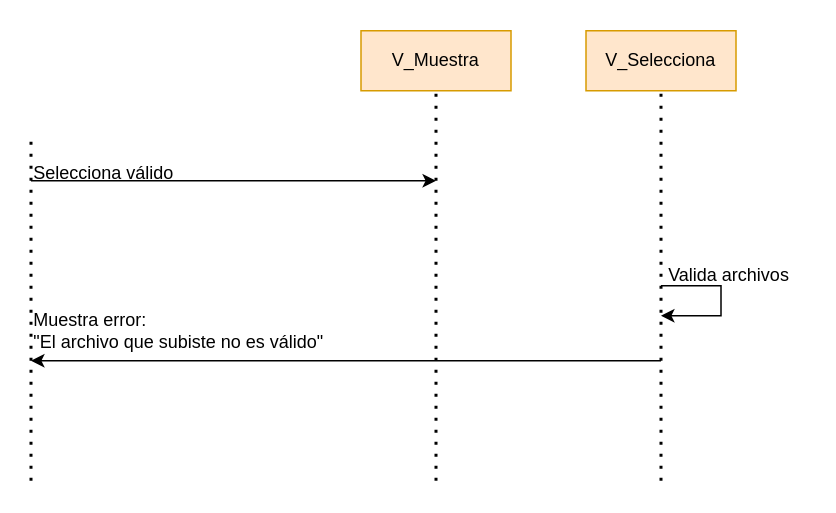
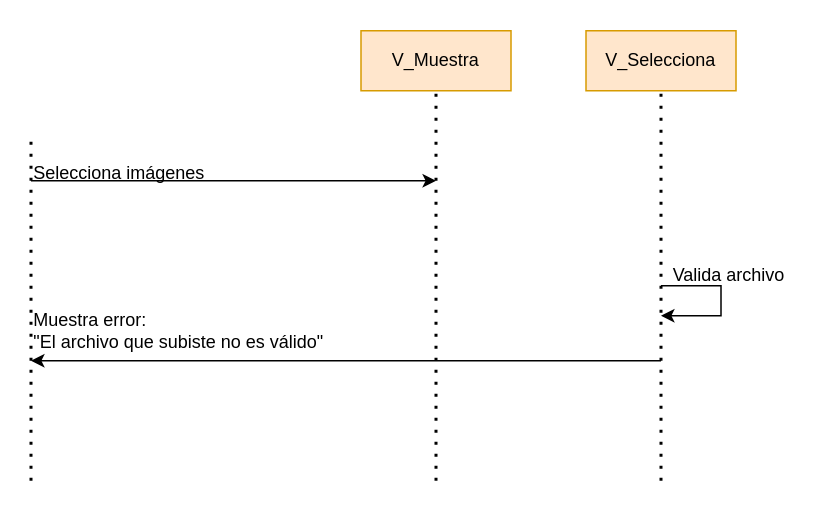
(108, 173) -> (120, 173)
(729, 275) -> (729, 275)
